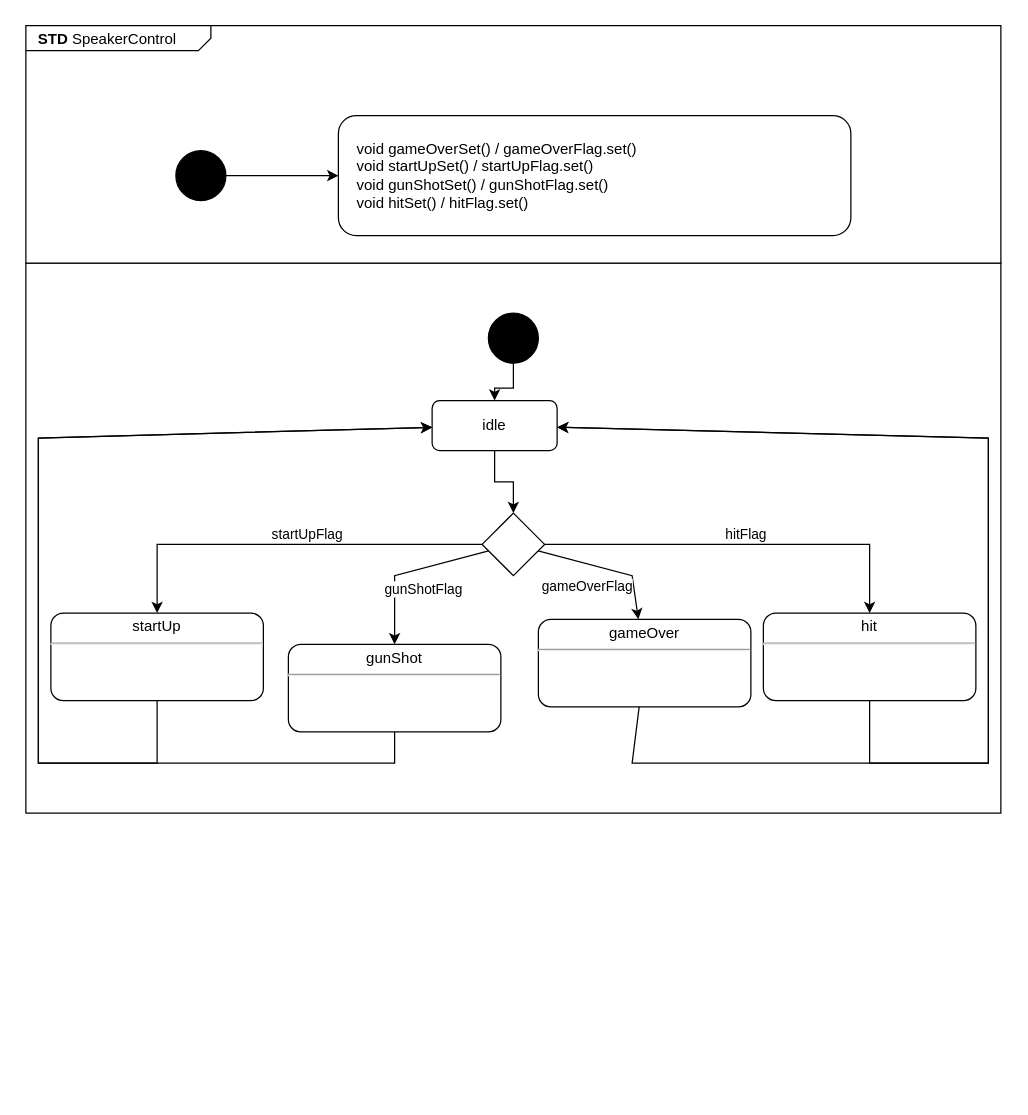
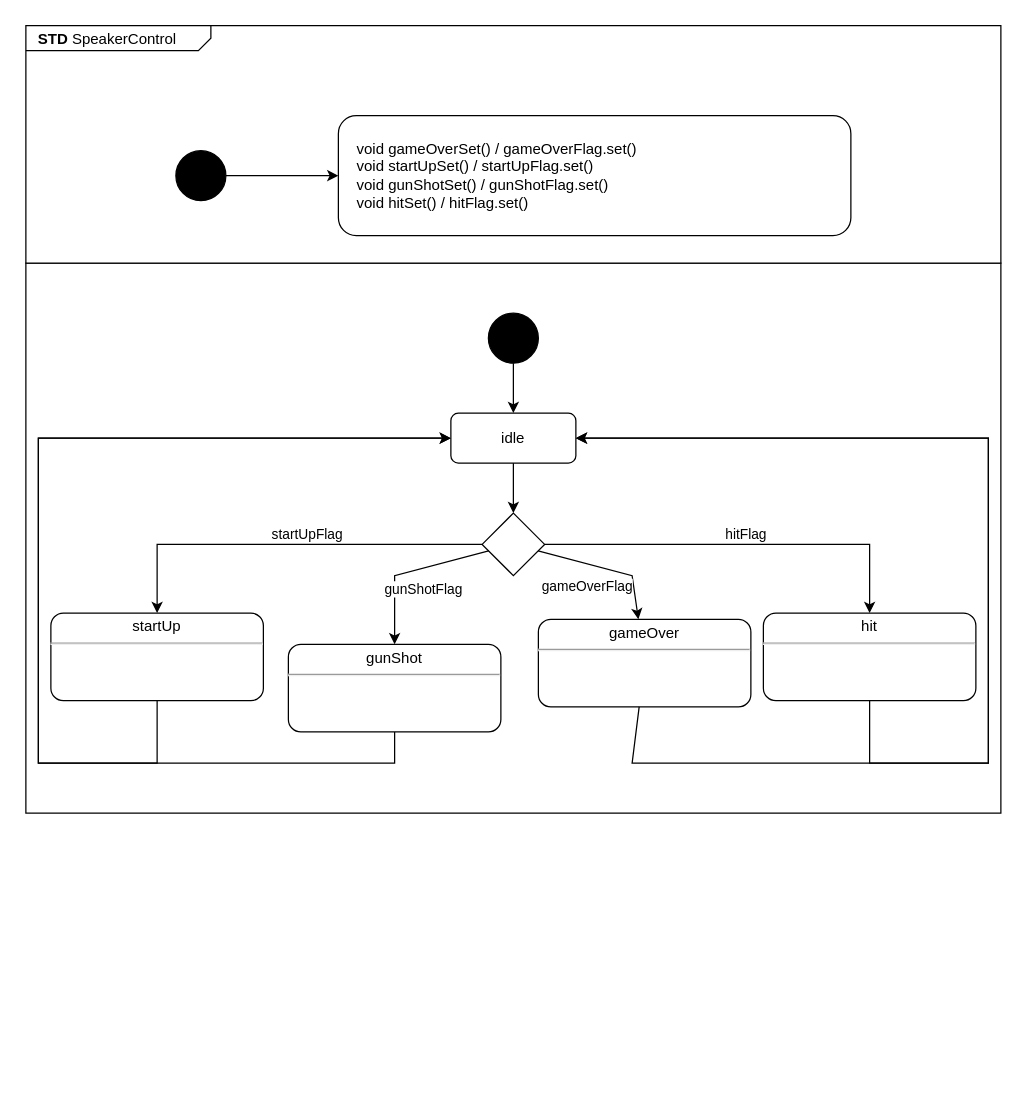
(494, 426) -> (513, 438)
